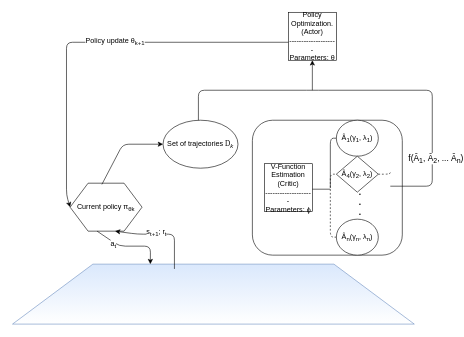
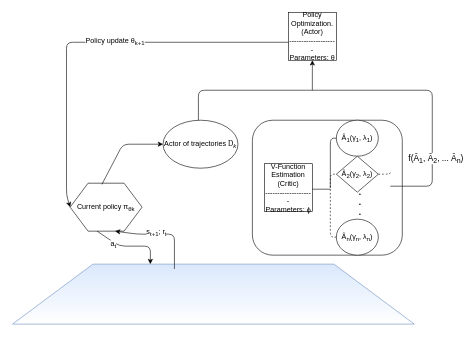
(200, 144) -> (200, 144)
(357, 174) -> (357, 174)
